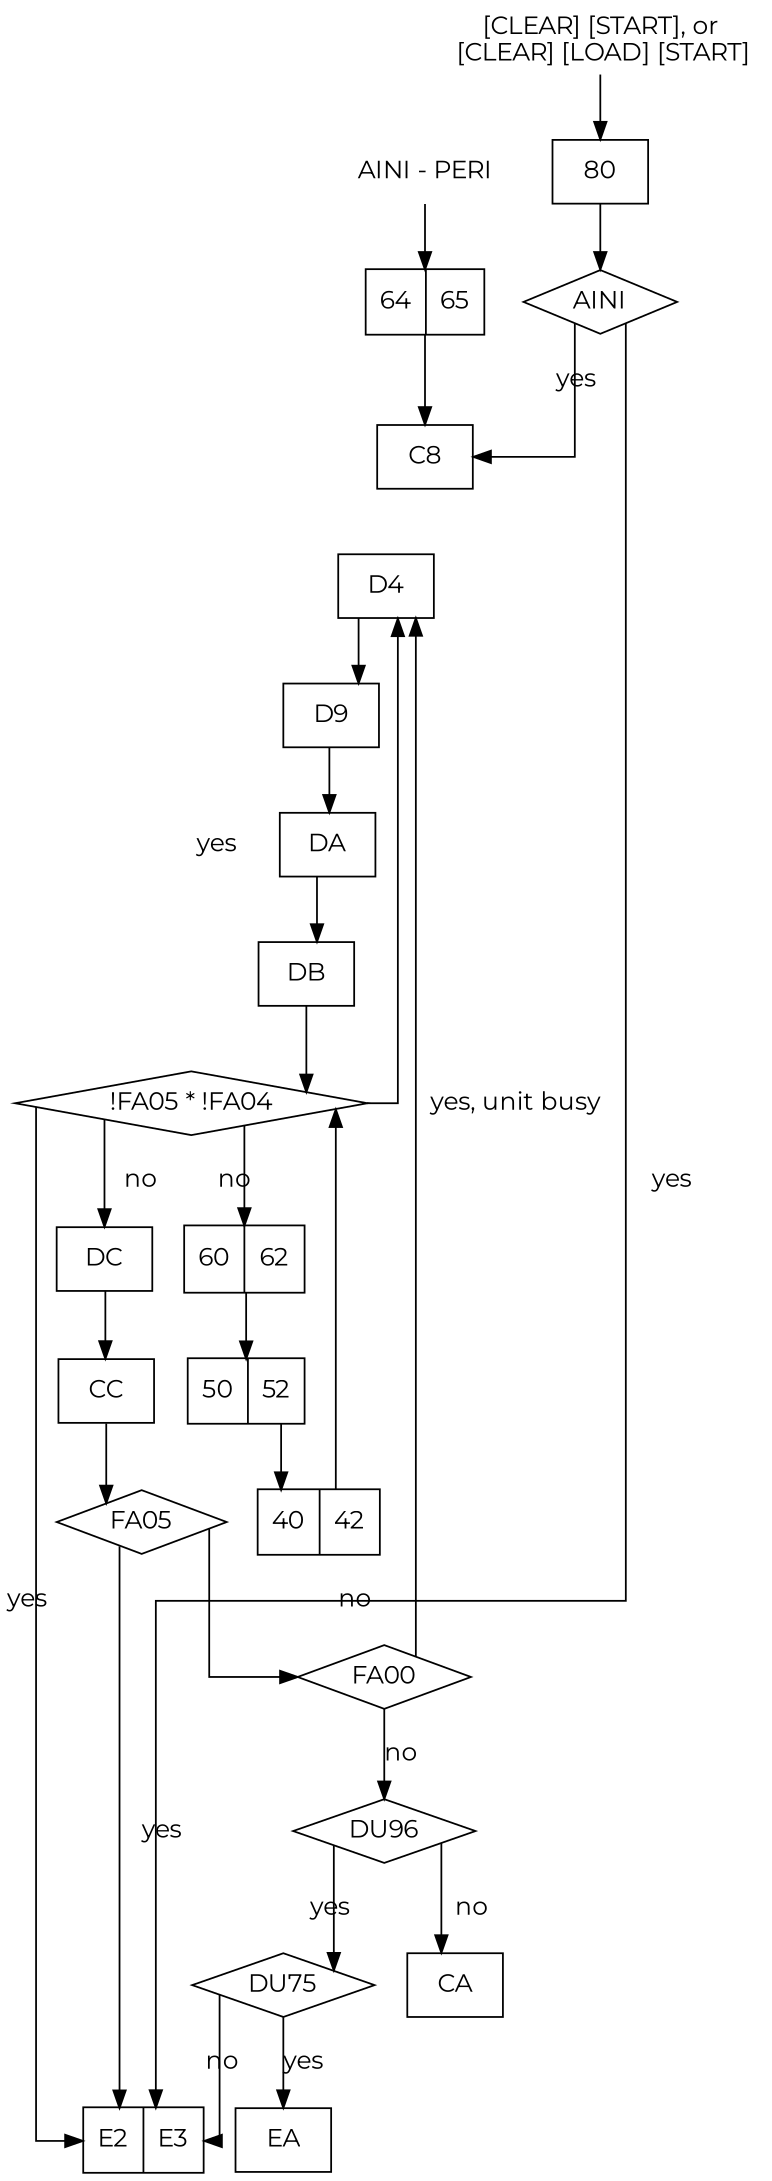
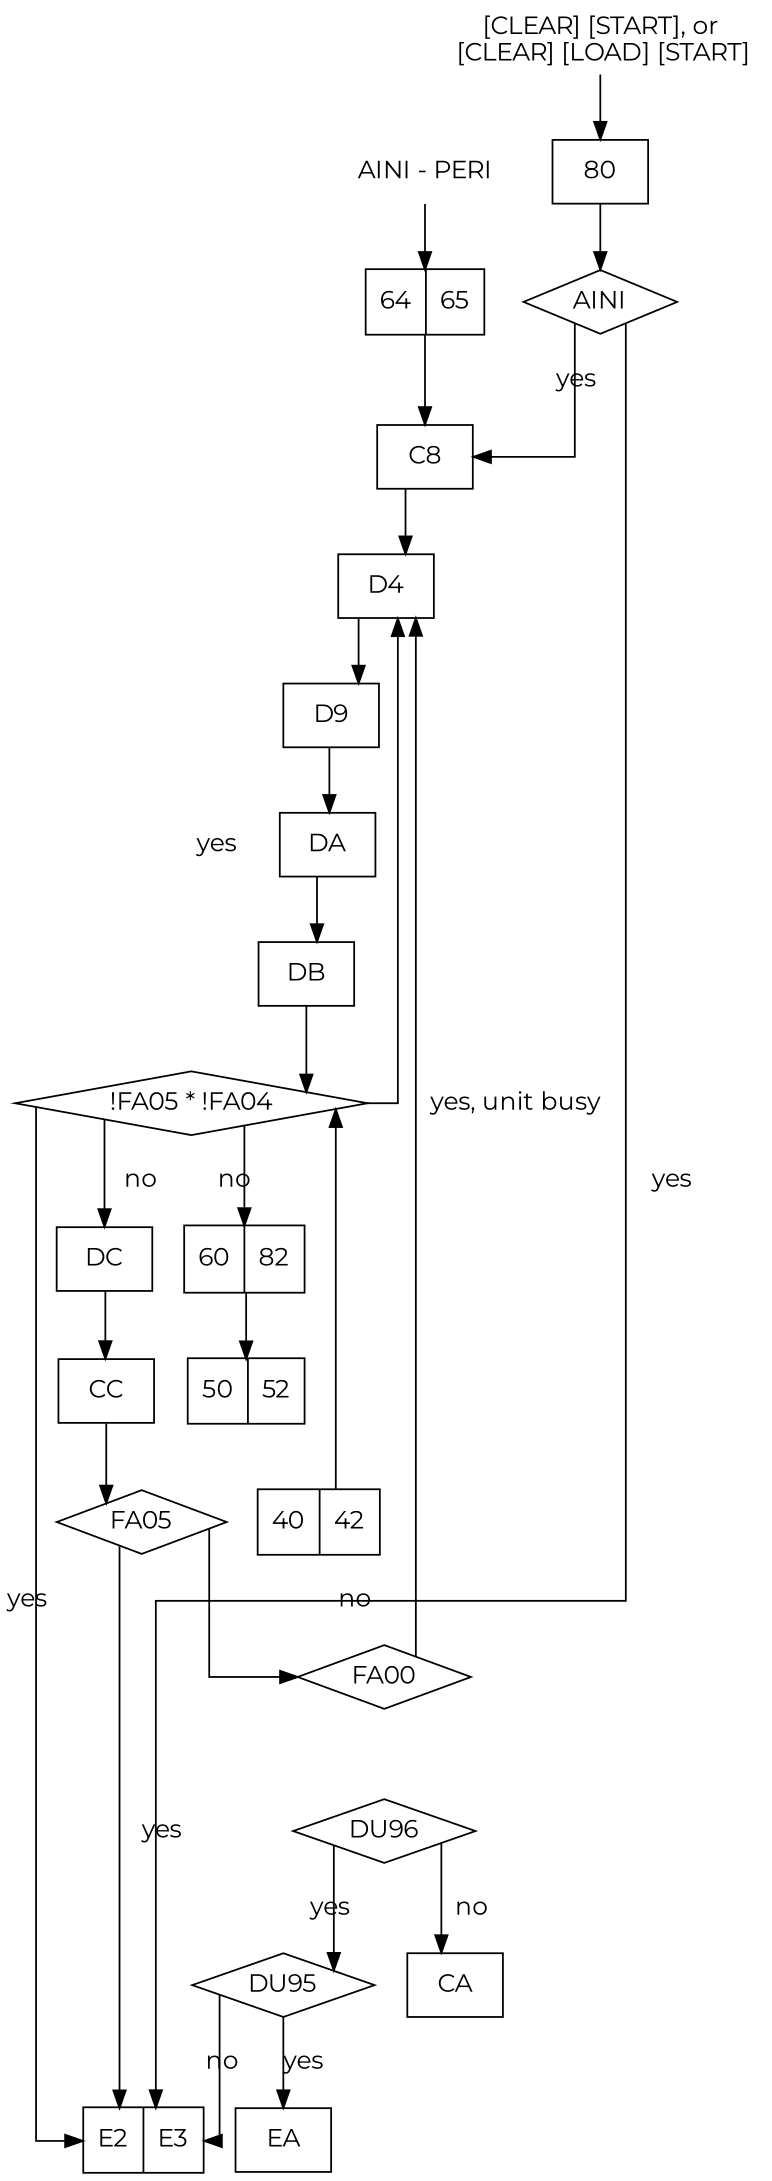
none -> (406, 513)
(274, 1258) -> (274, 1258)
(281, 1448) -> none
(384, 1745) -> none
(283, 1985) -> (283, 1985)
